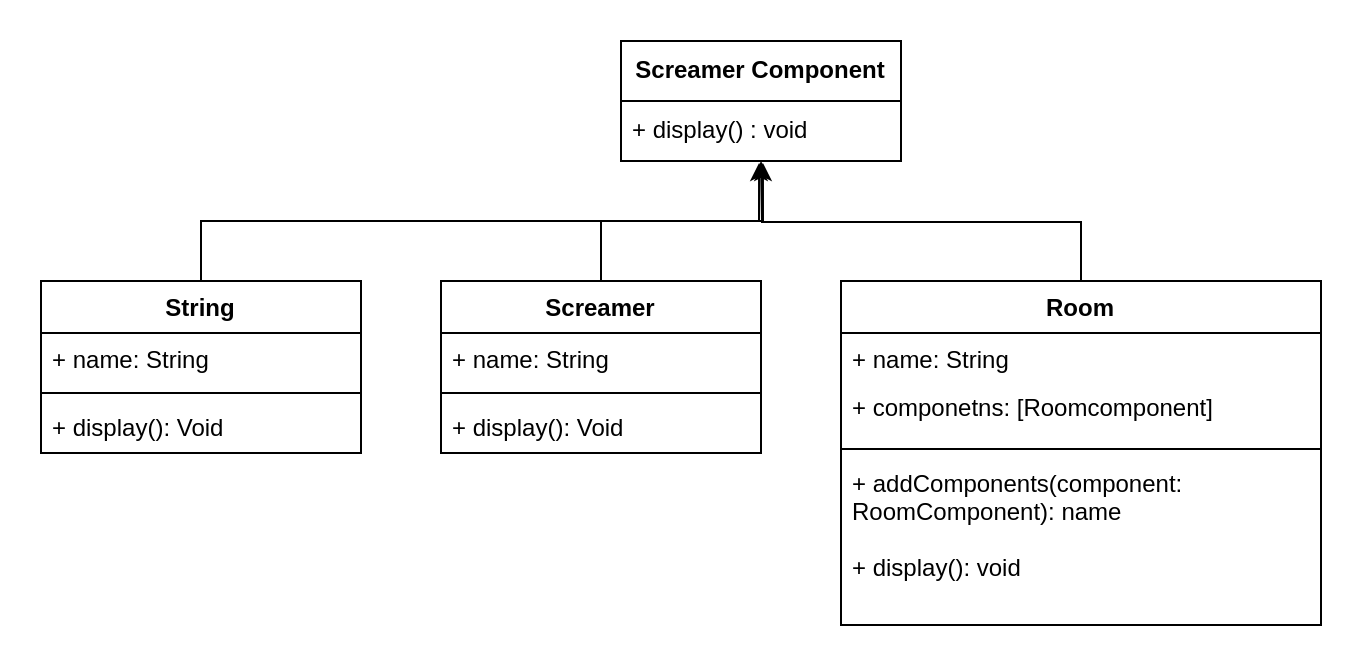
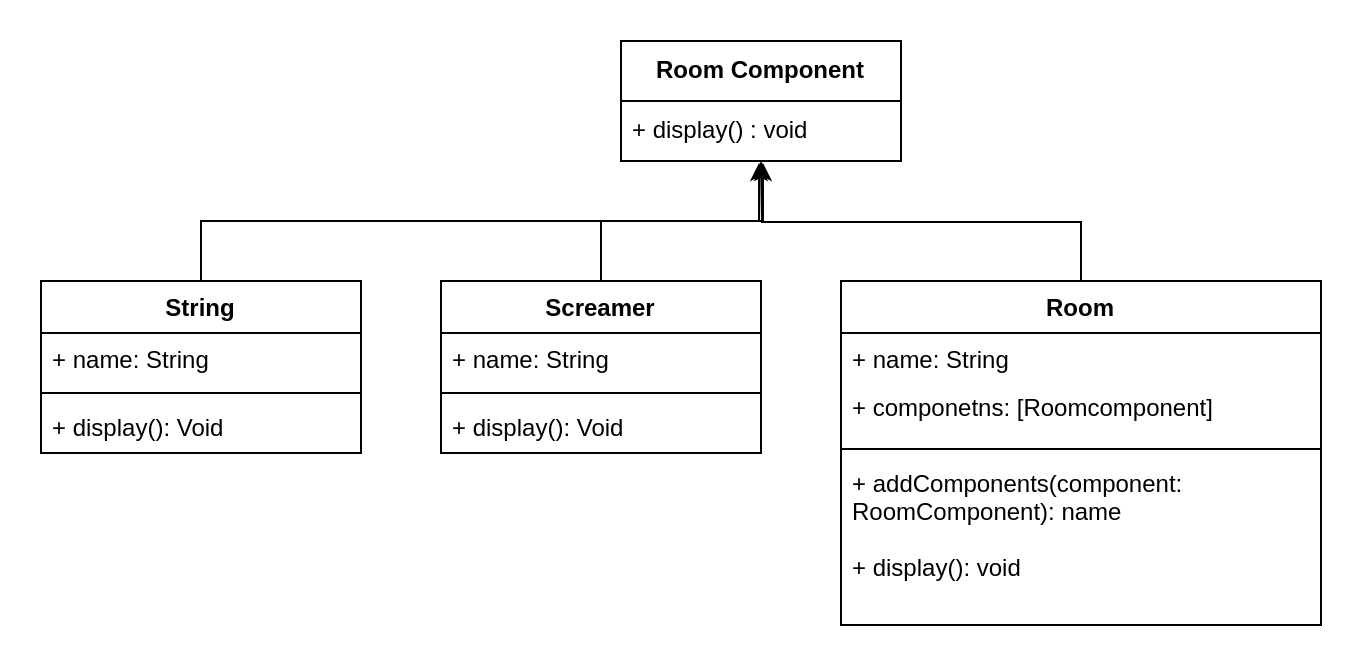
(761, 71) -> (761, 71)
